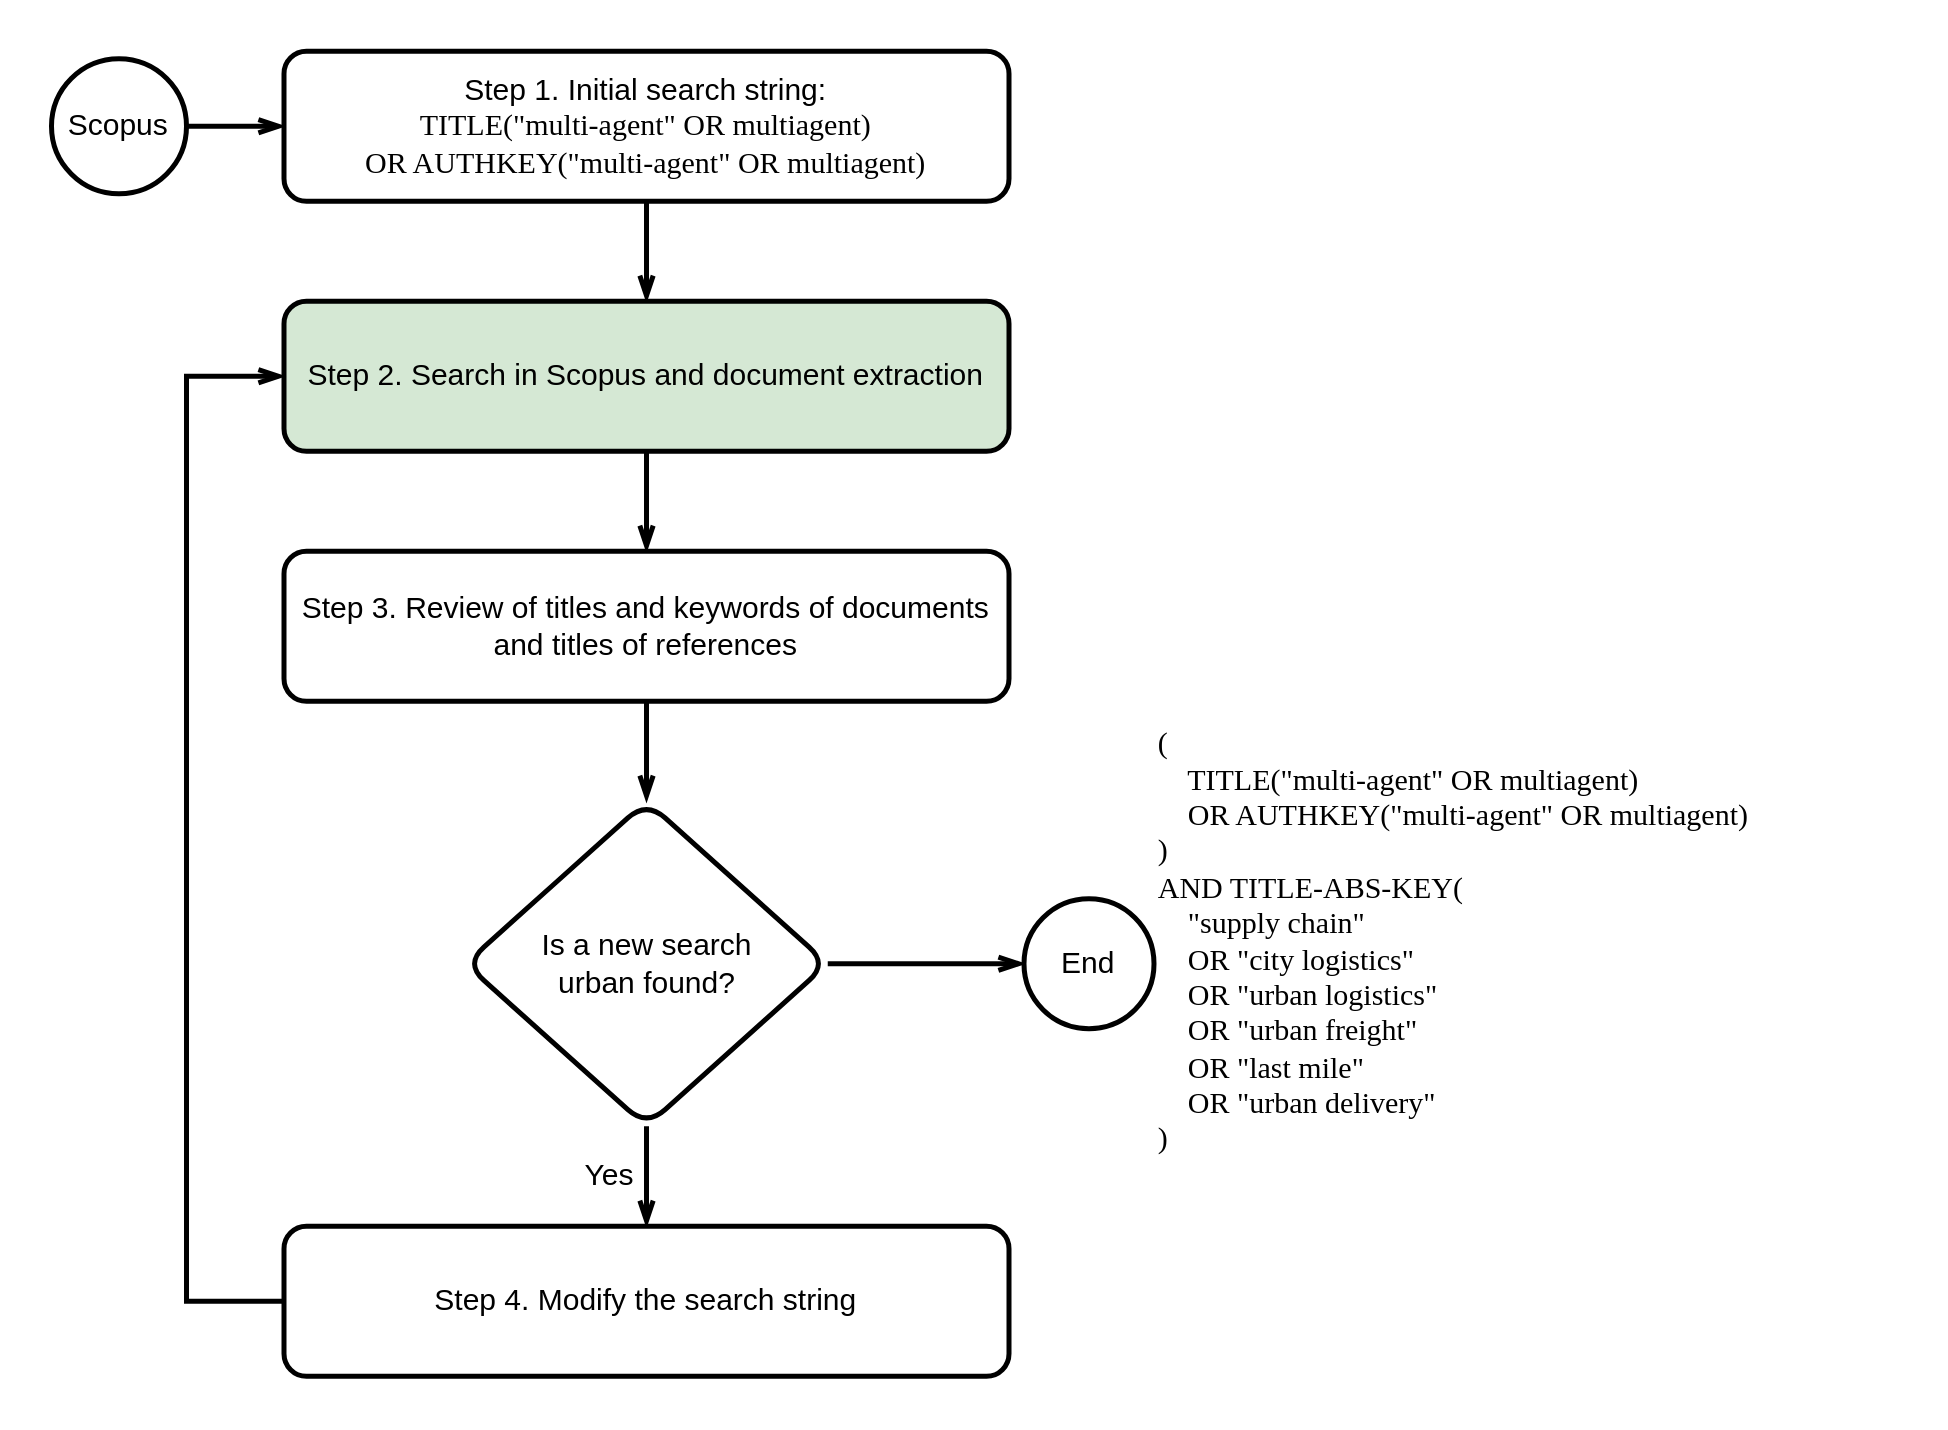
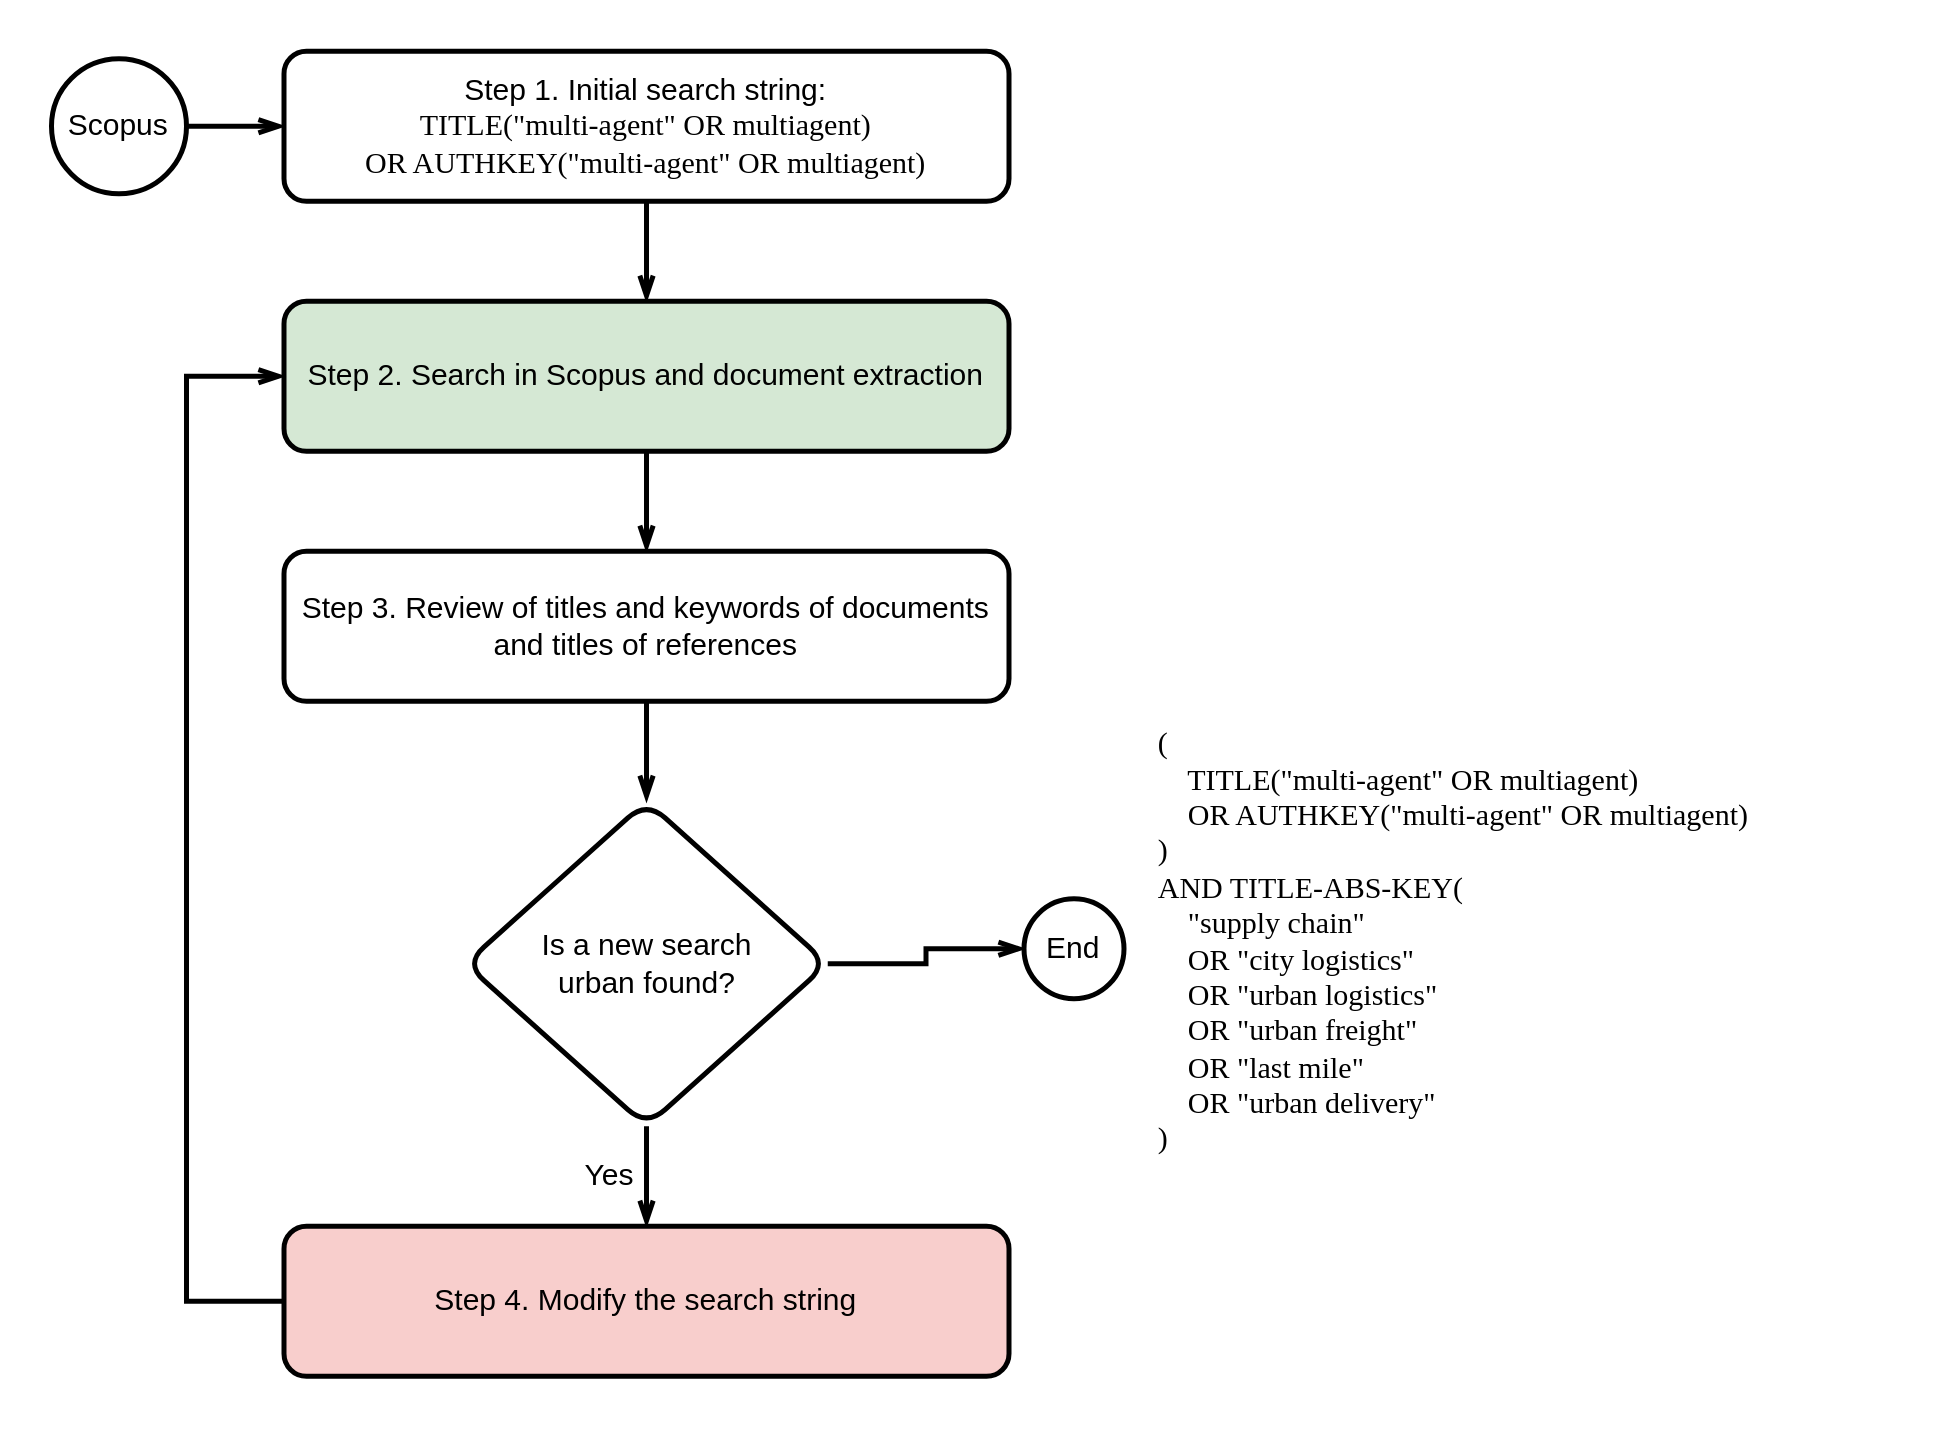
(1089, 964) -> (1074, 949)
(646, 1301) -> (646, 1301)
